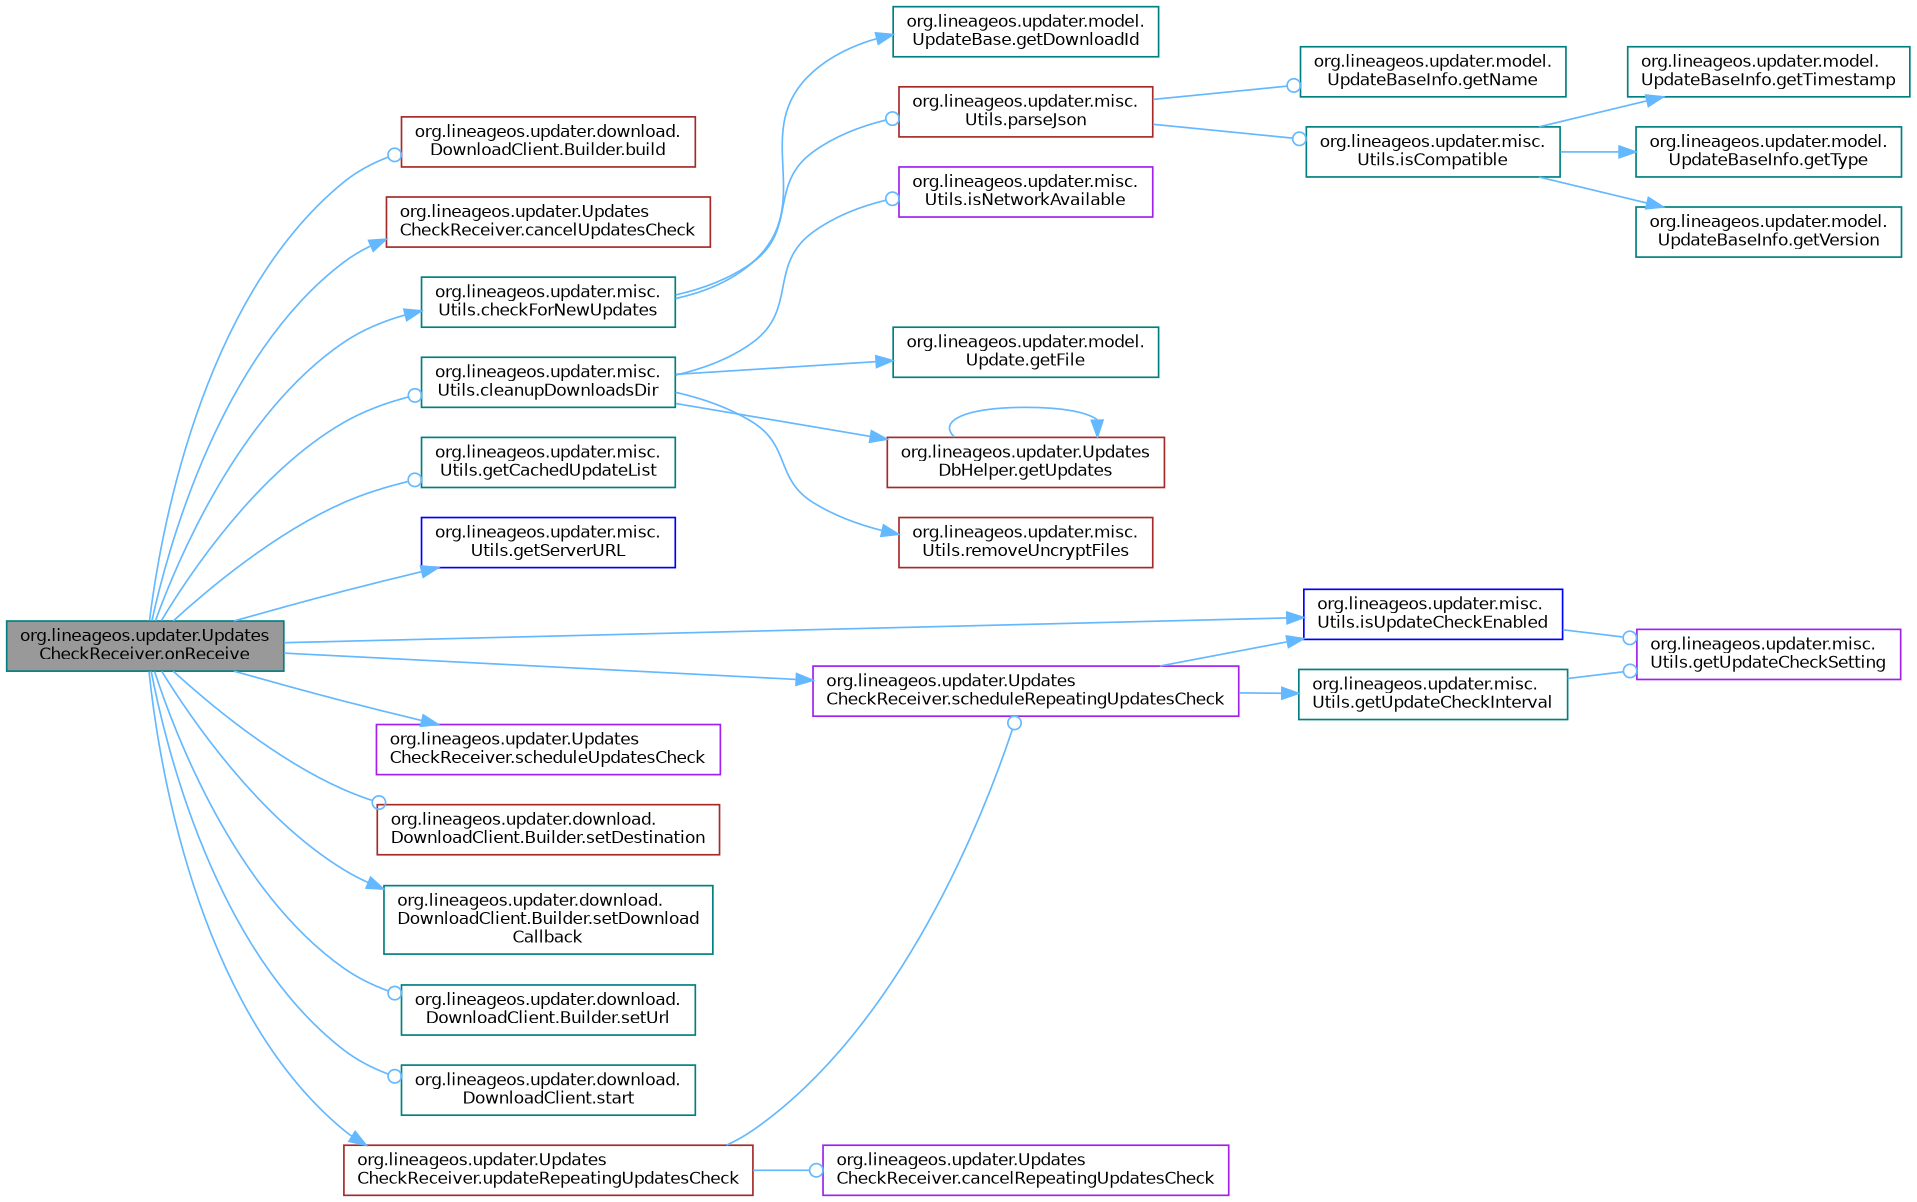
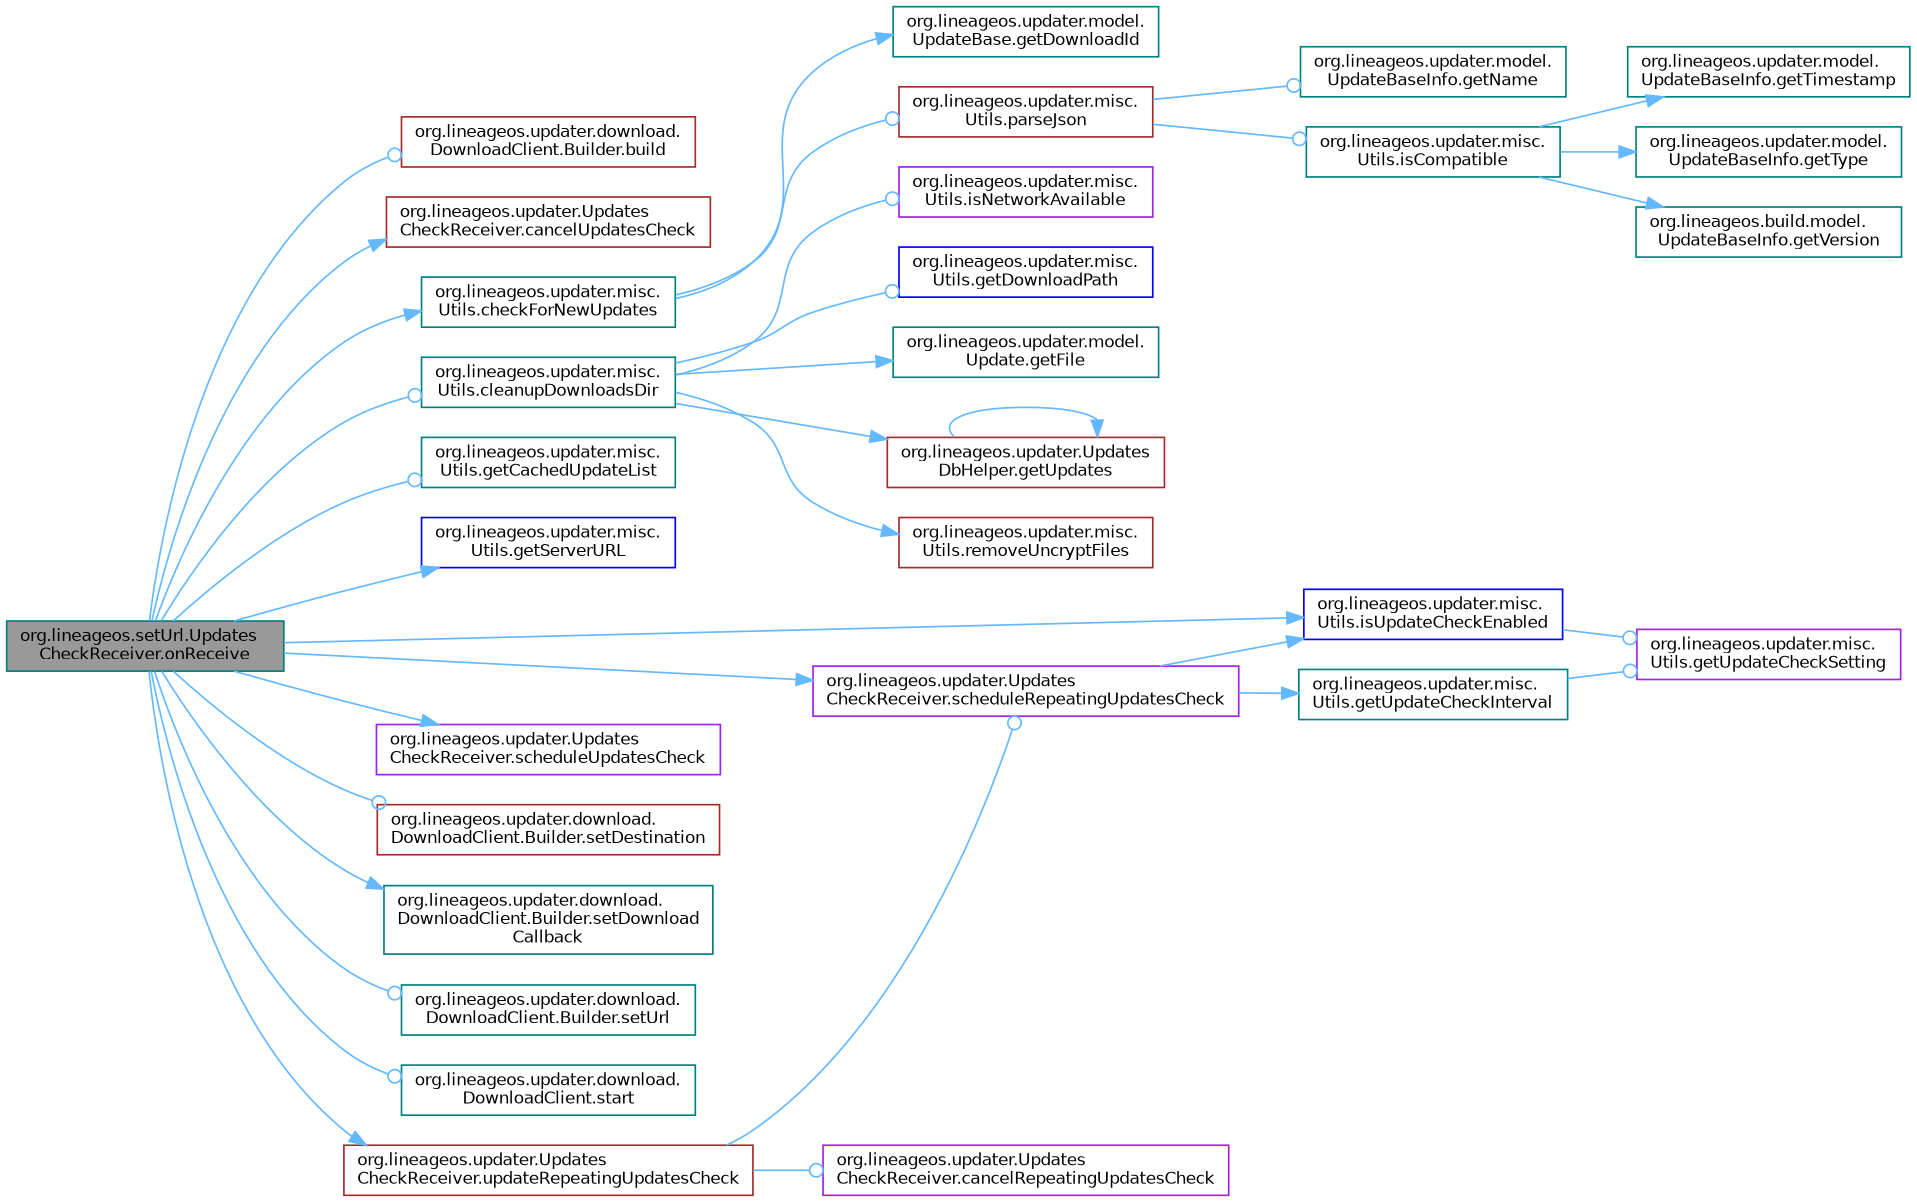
(1769, 232) -> (1769, 232)
none -> (1026, 272)
(145, 646) -> (145, 646)
